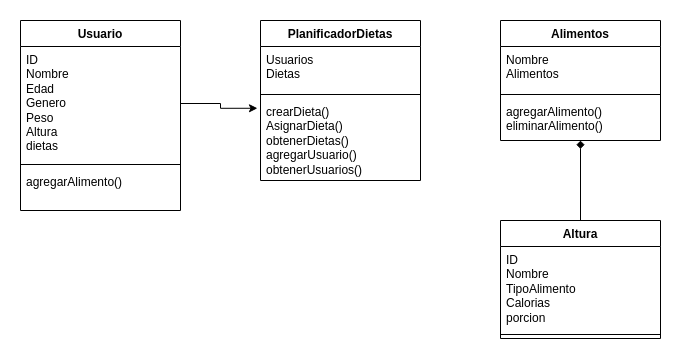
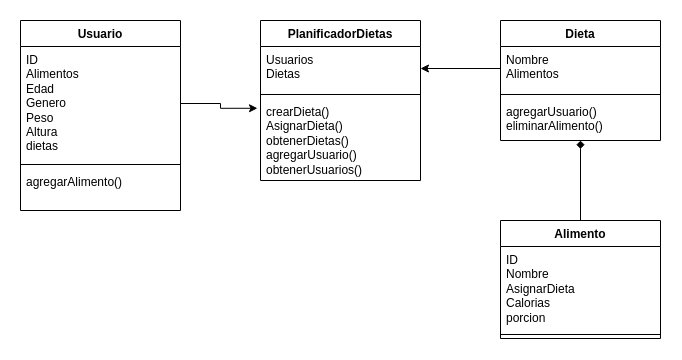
(581, 35) -> (581, 35)
none -> (463, 69)
(47, 104) -> (54, 104)
(561, 120) -> (559, 120)
(581, 235) -> (581, 235)
(542, 290) -> (544, 290)
